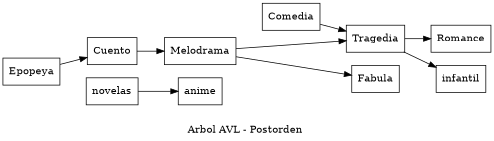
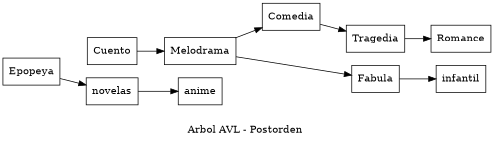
(287, 45) -> (245, 34)
(416, 58) -> (414, 79)
(70, 62) -> (70, 81)
